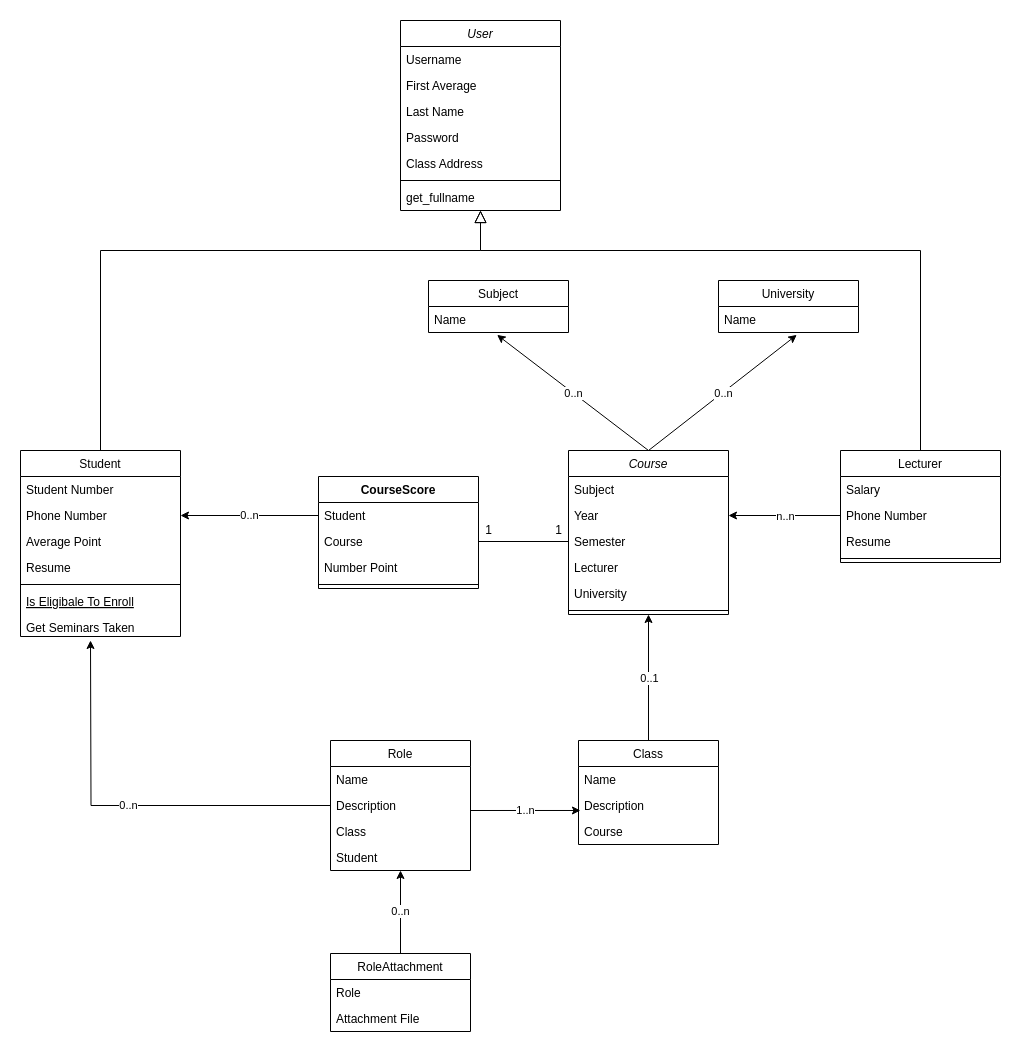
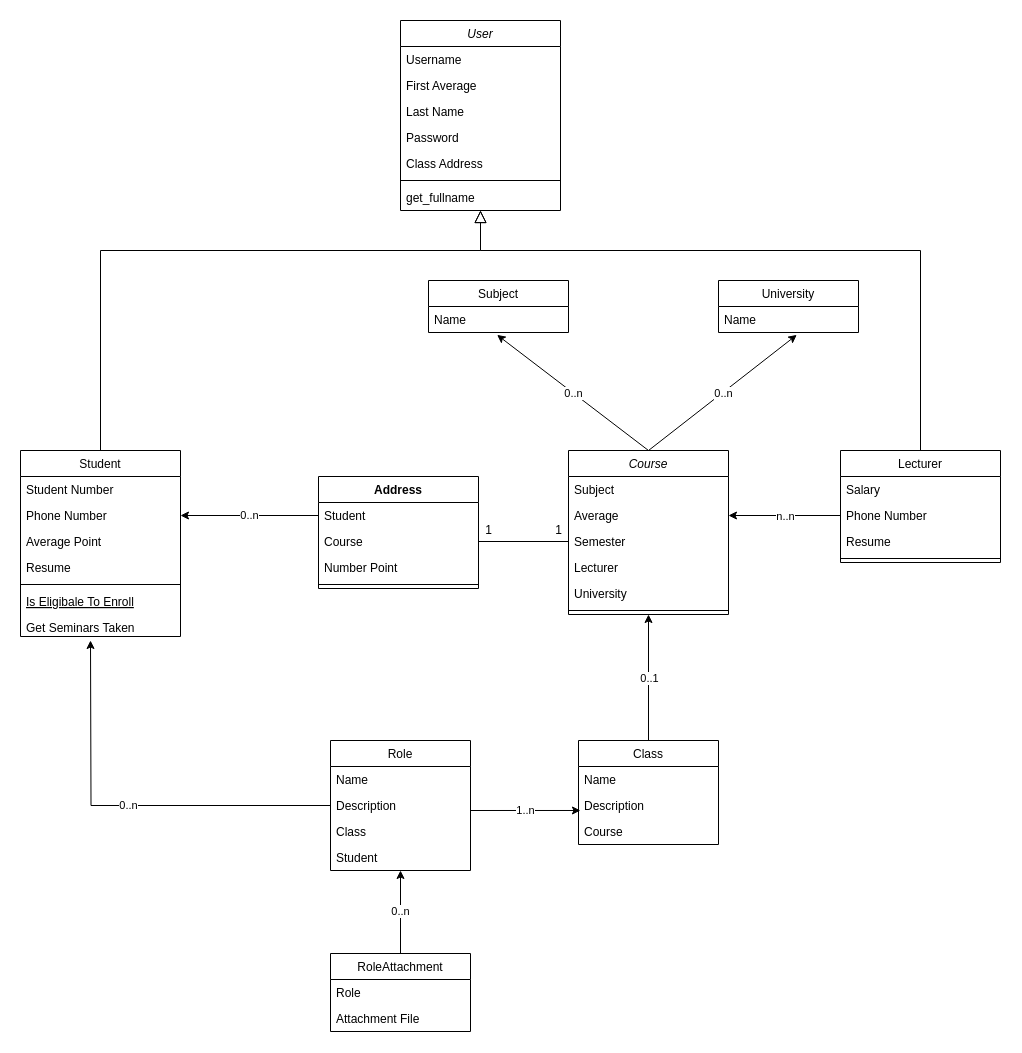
(398, 490) -> (398, 490)
(587, 516) -> (598, 516)
